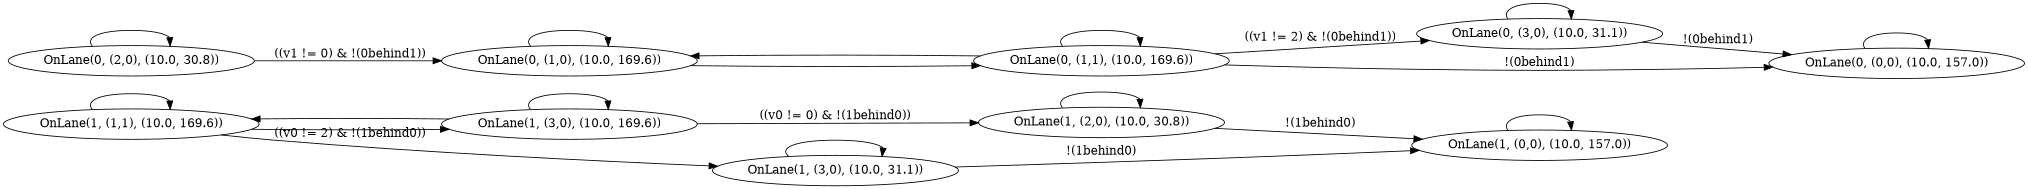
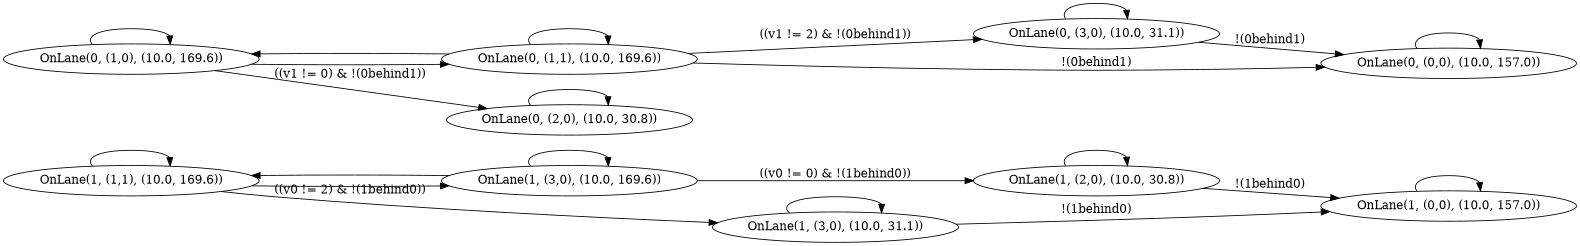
(344, 61) -> (347, 89)
